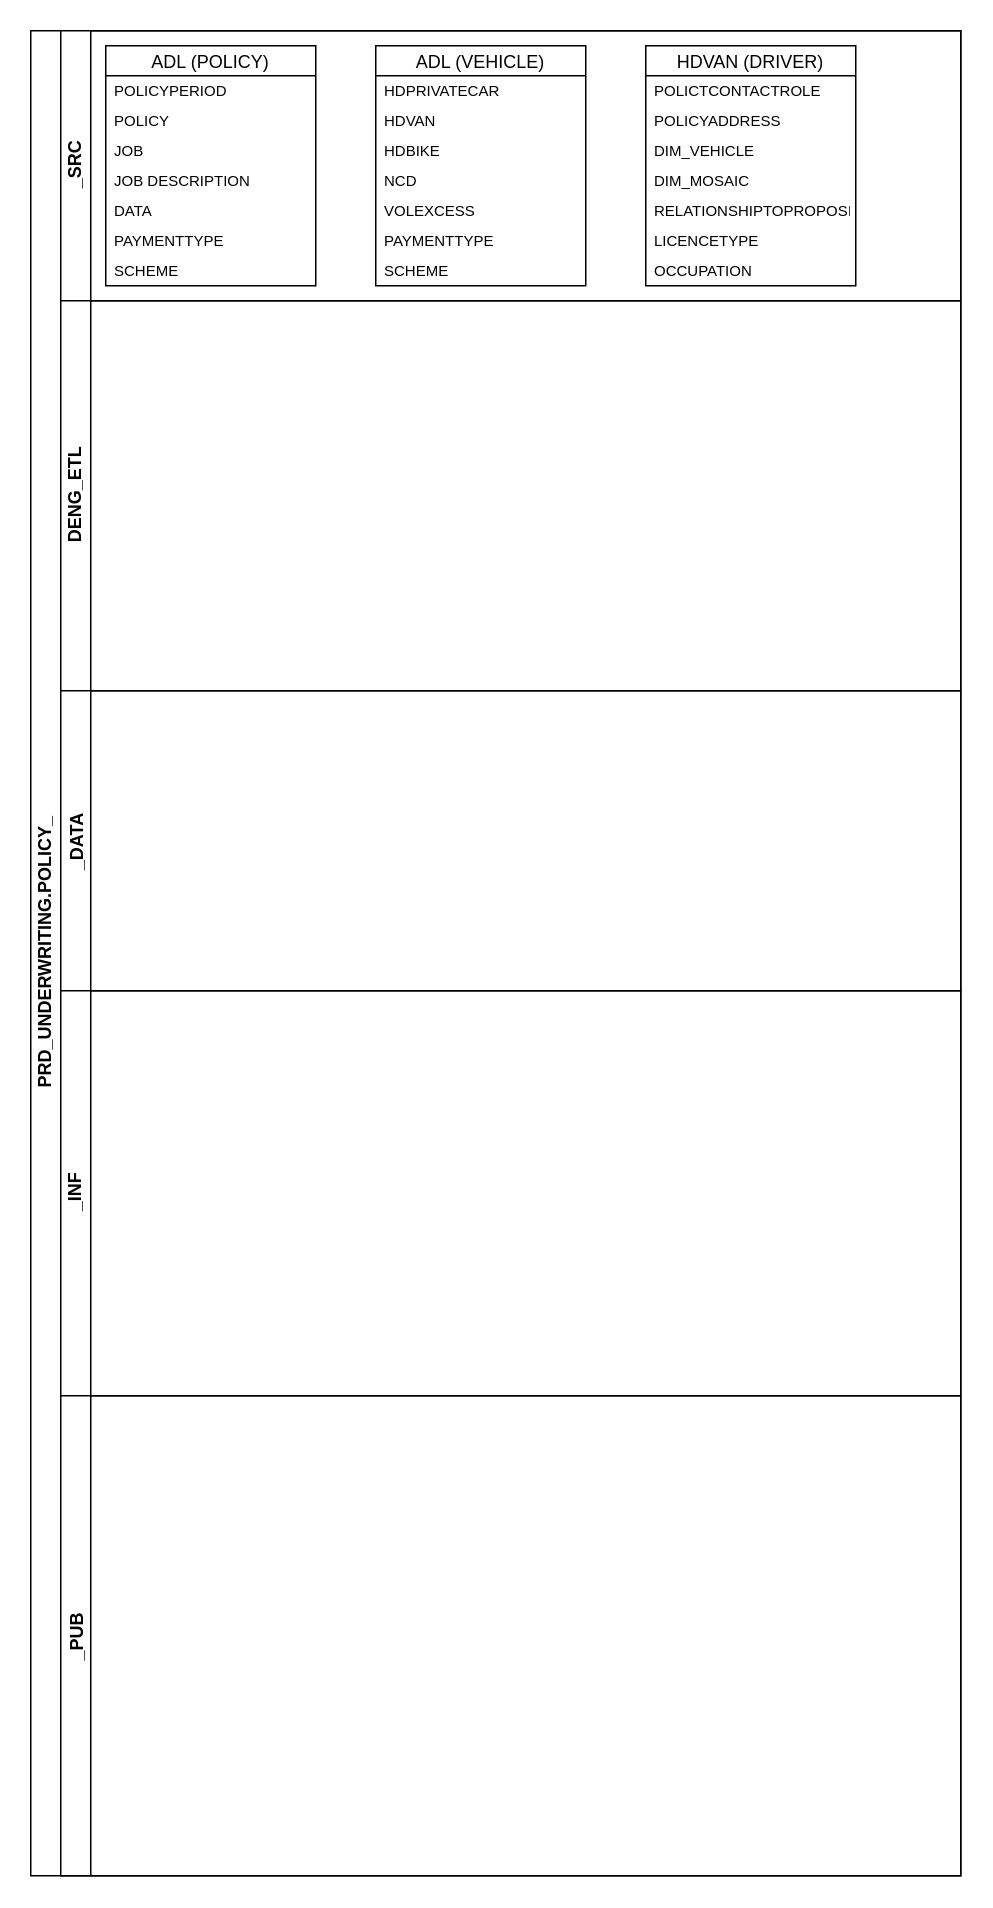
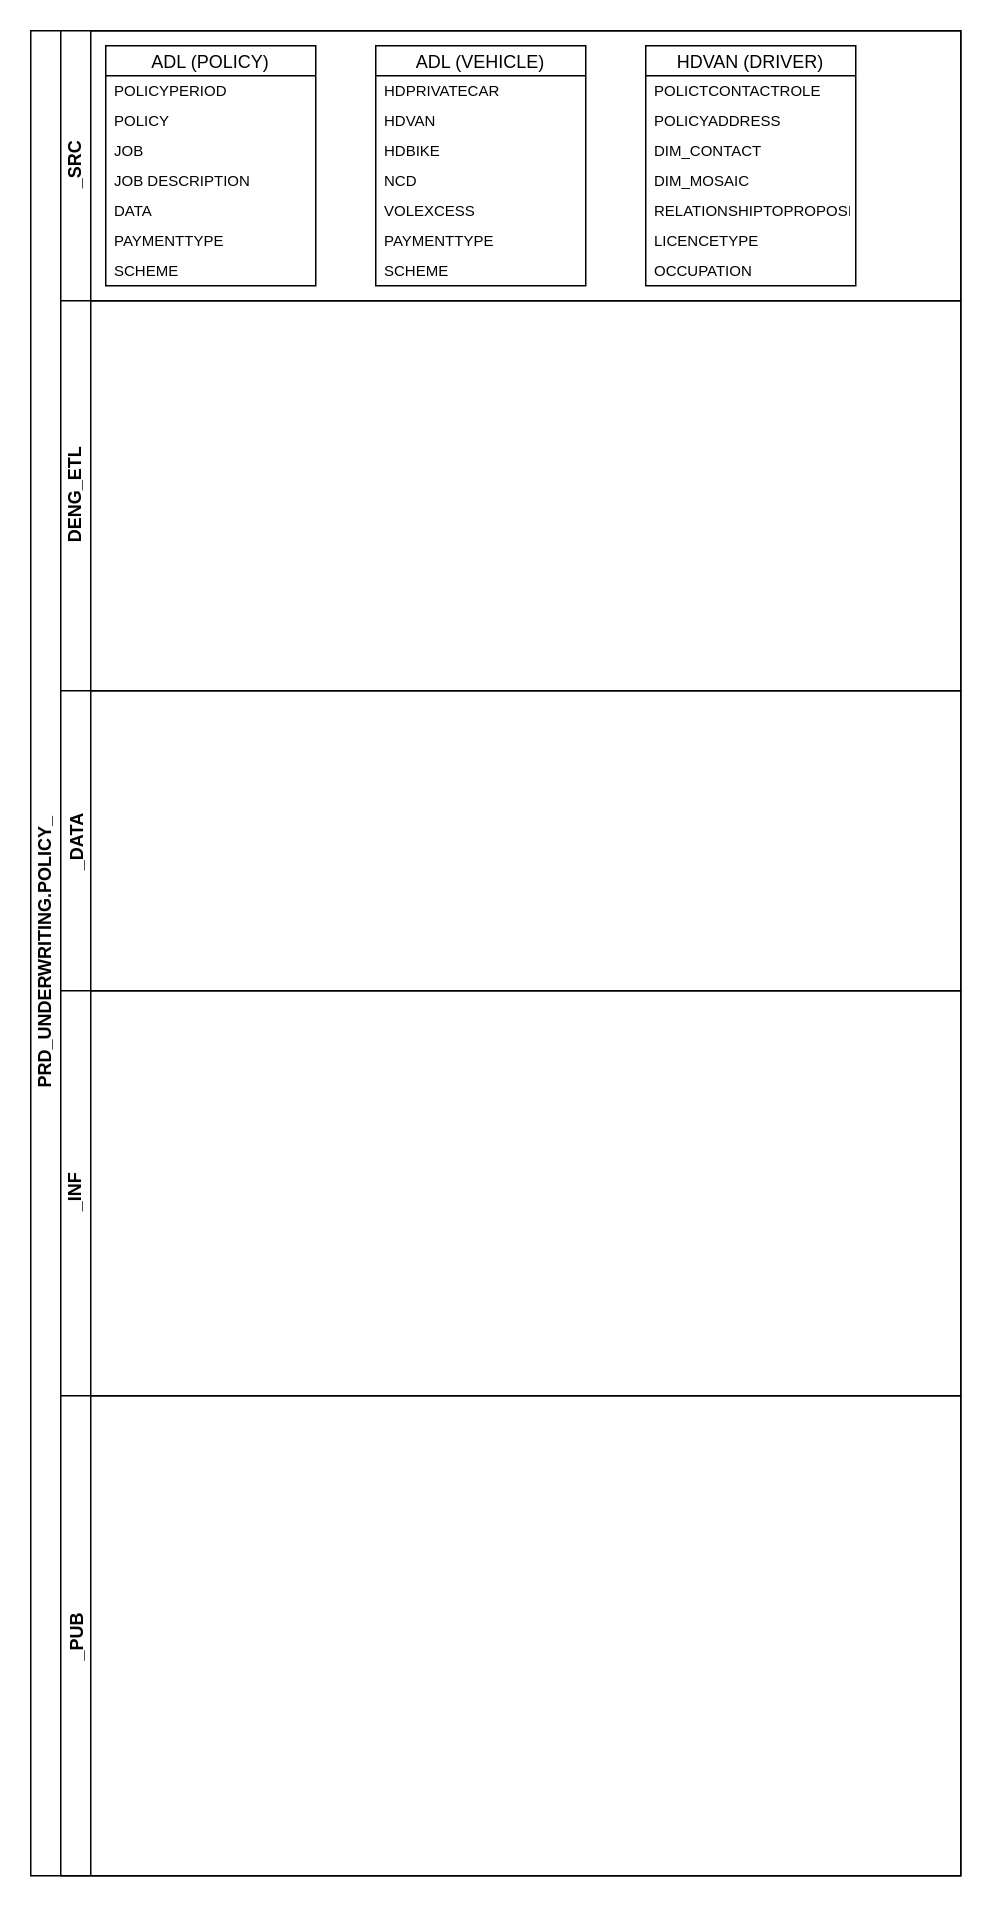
(700, 151) -> (700, 151)
